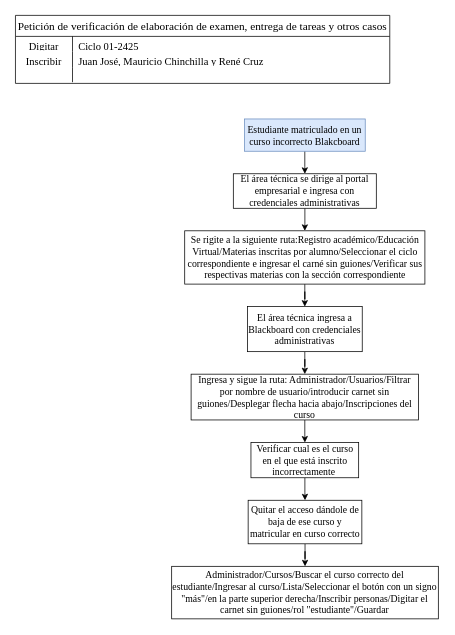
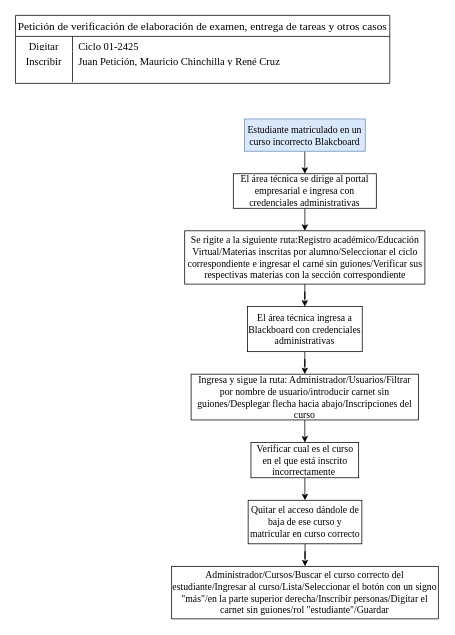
(199, 60) -> (210, 60)
